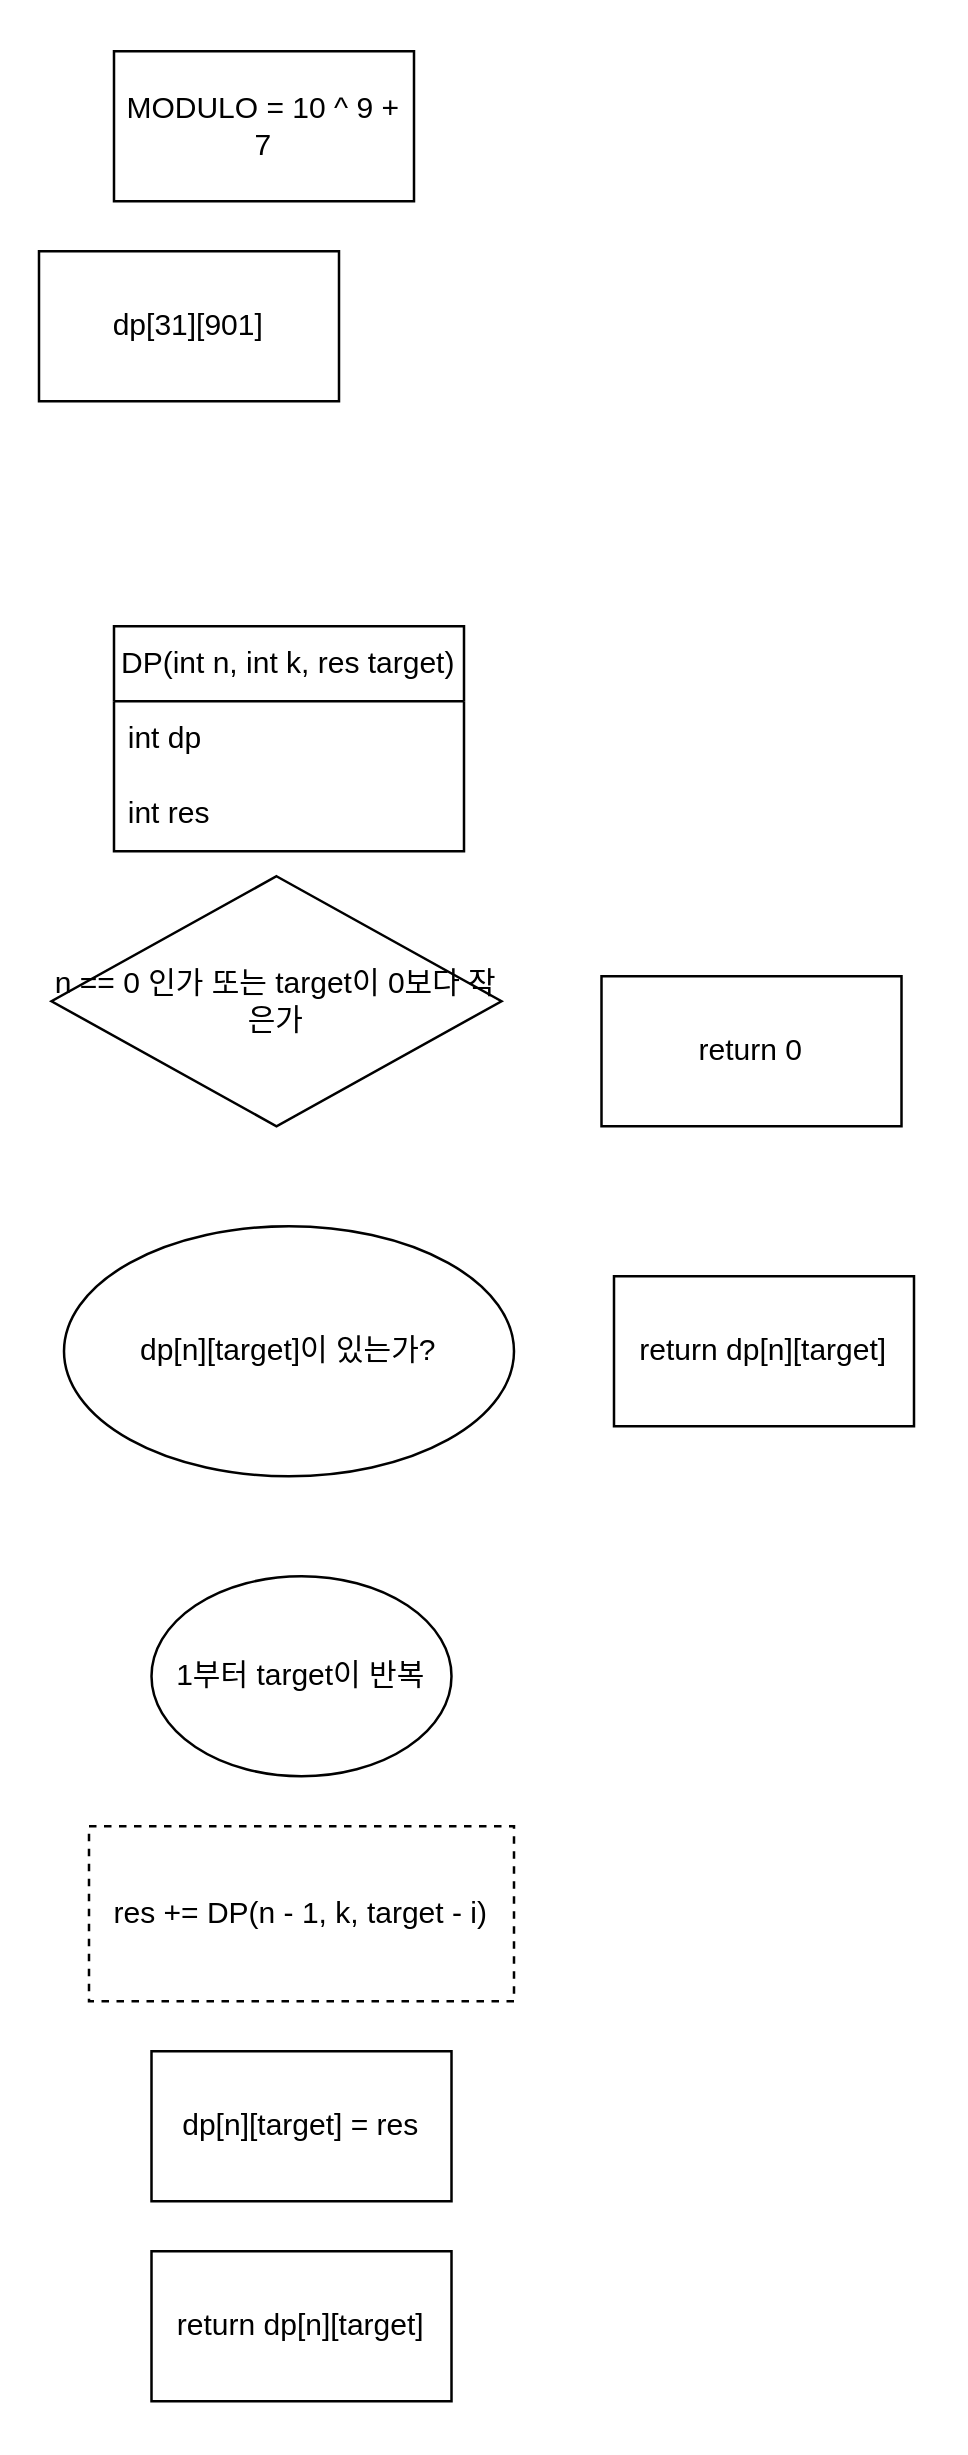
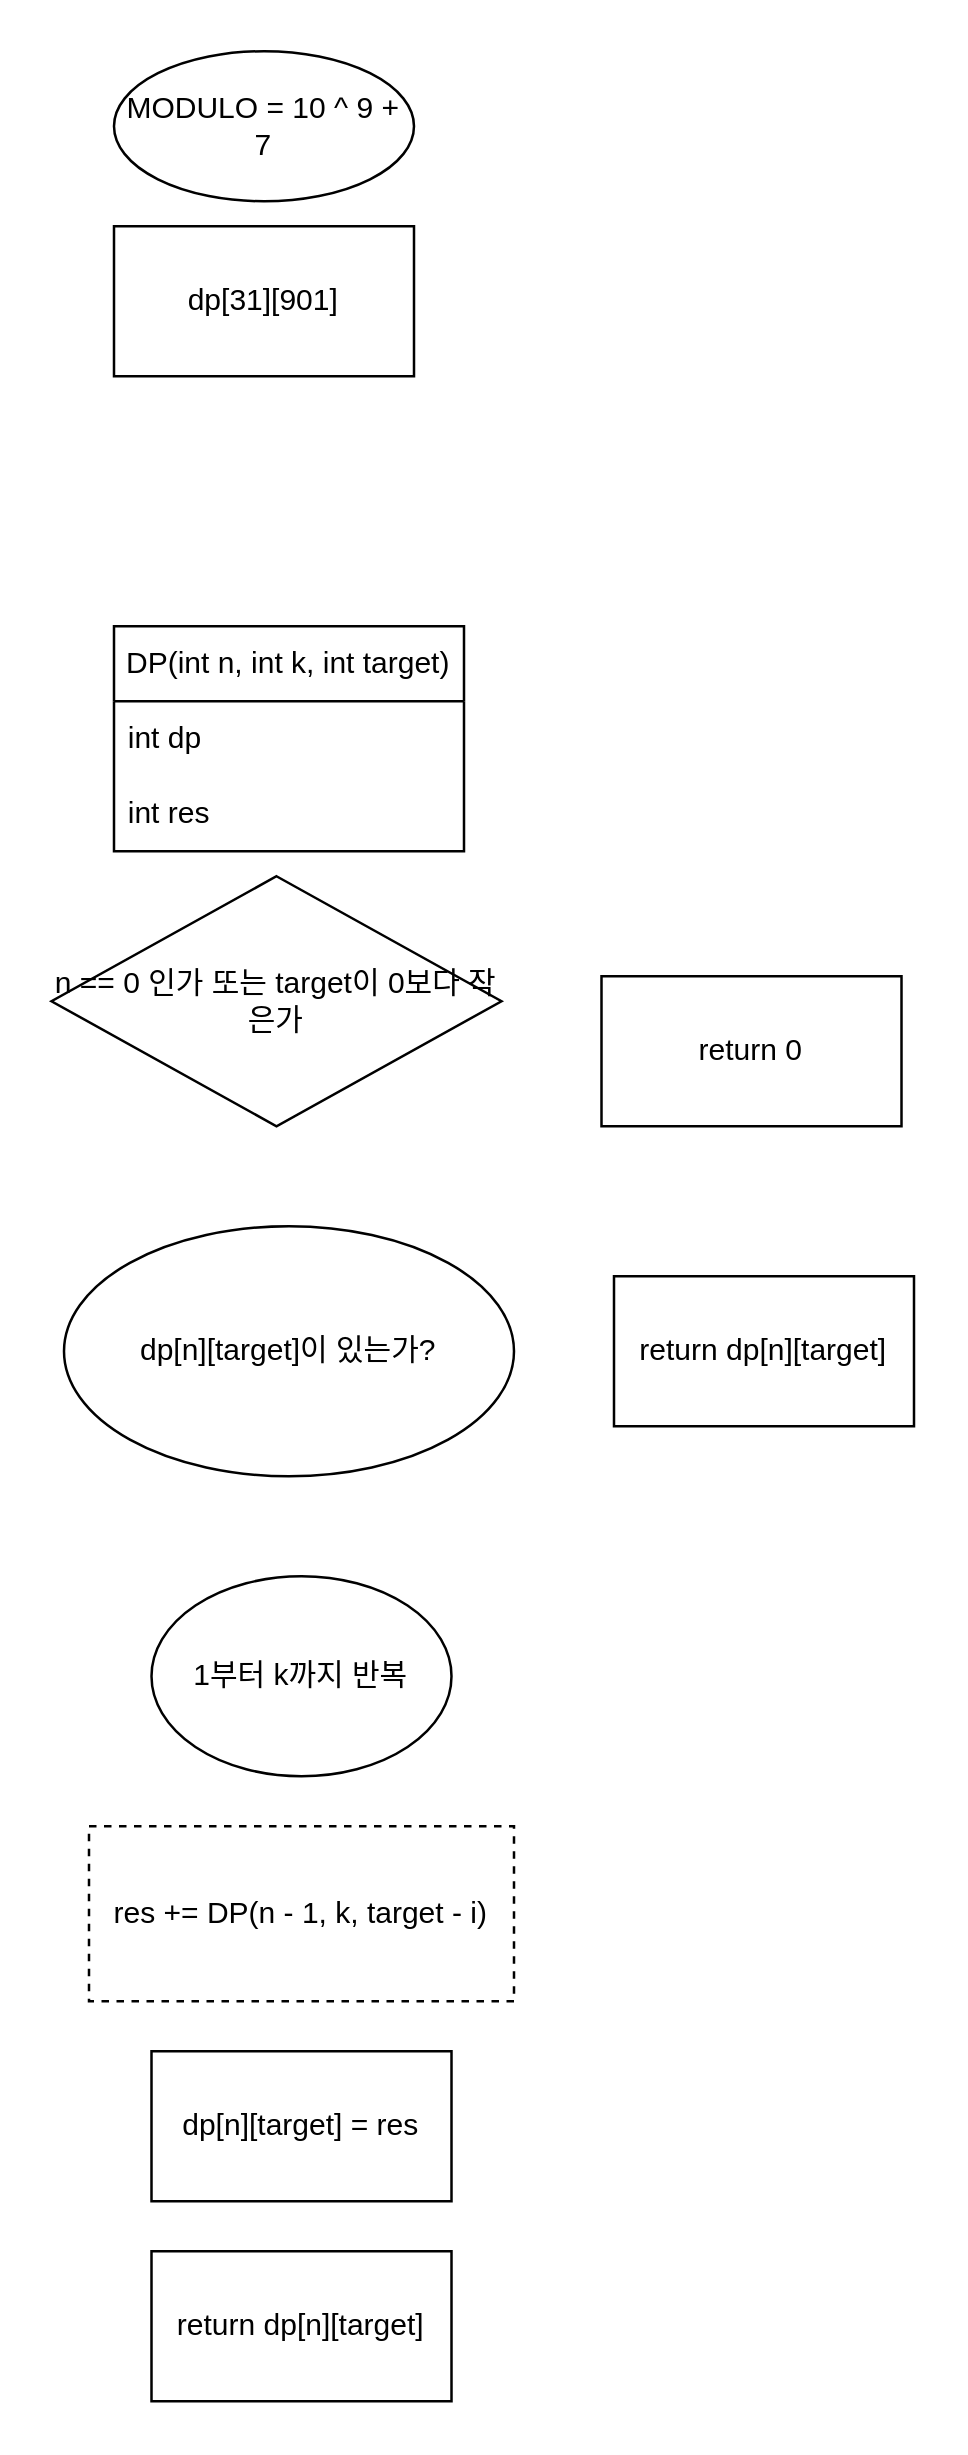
(264, 126) -> (264, 126)
(189, 326) -> (264, 301)
(289, 664) -> (289, 664)
(301, 1676) -> (301, 1676)
